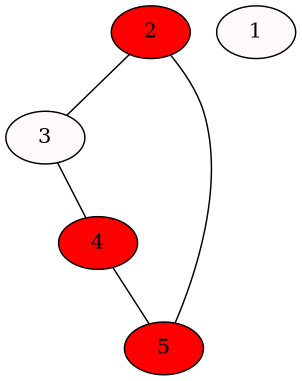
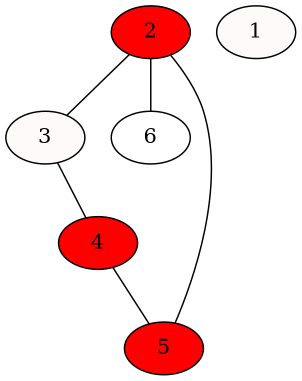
none -> (151, 138)
